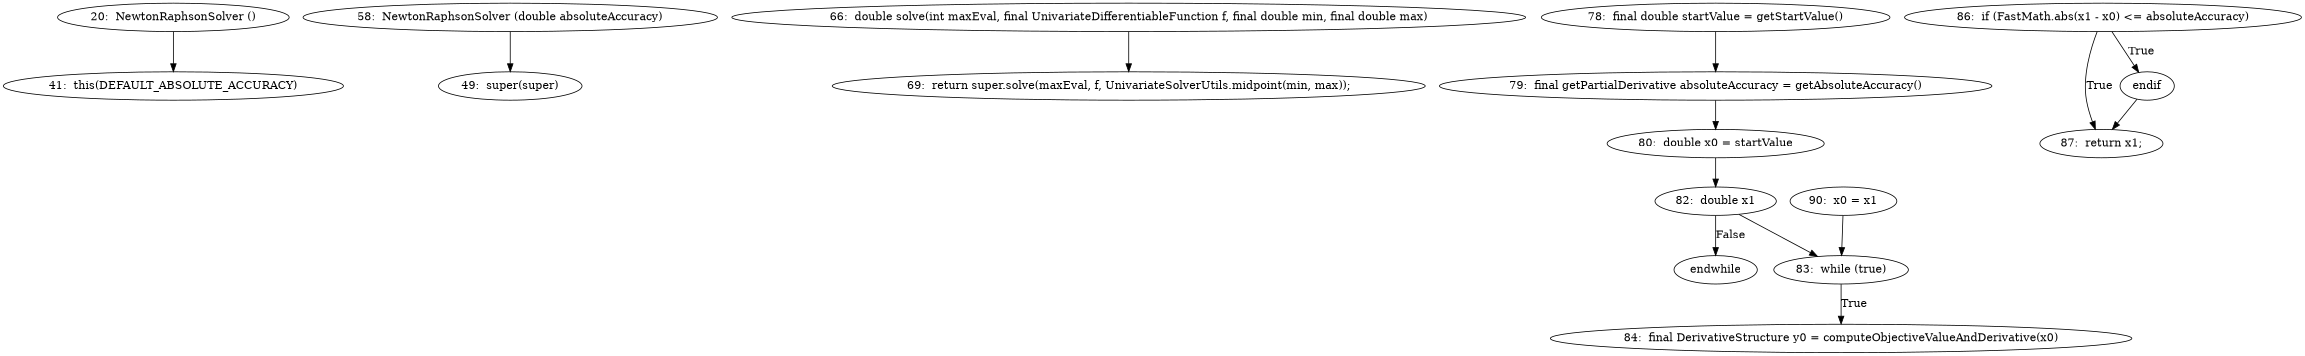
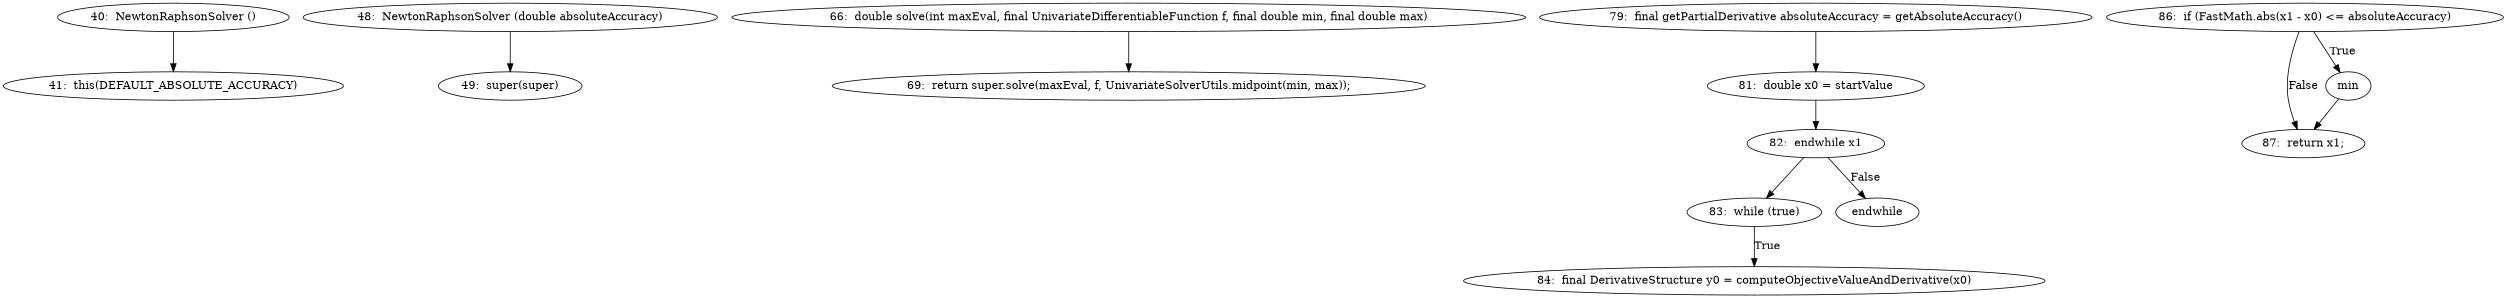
(173, 17) -> (173, 17)
(510, 17) -> (510, 17)
(1716, 17) -> none
(2100, 86) -> (2303, 86)
(2147, 86) -> (2348, 86)
(1716, 144) -> (1816, 86)
(1716, 201) -> (1816, 144)
(1843, 201) -> none
